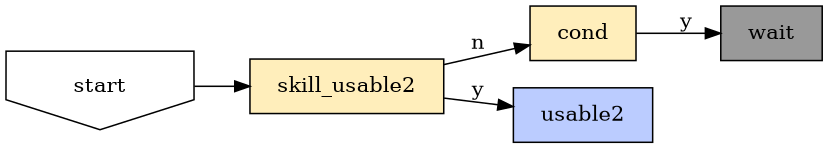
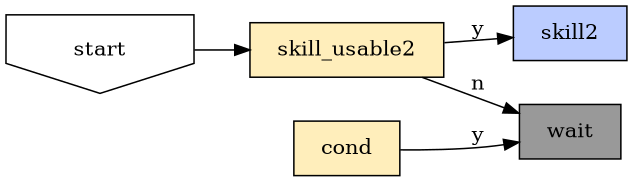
(479, 56) -> (463, 93)
(583, 115) -> (570, 33)
